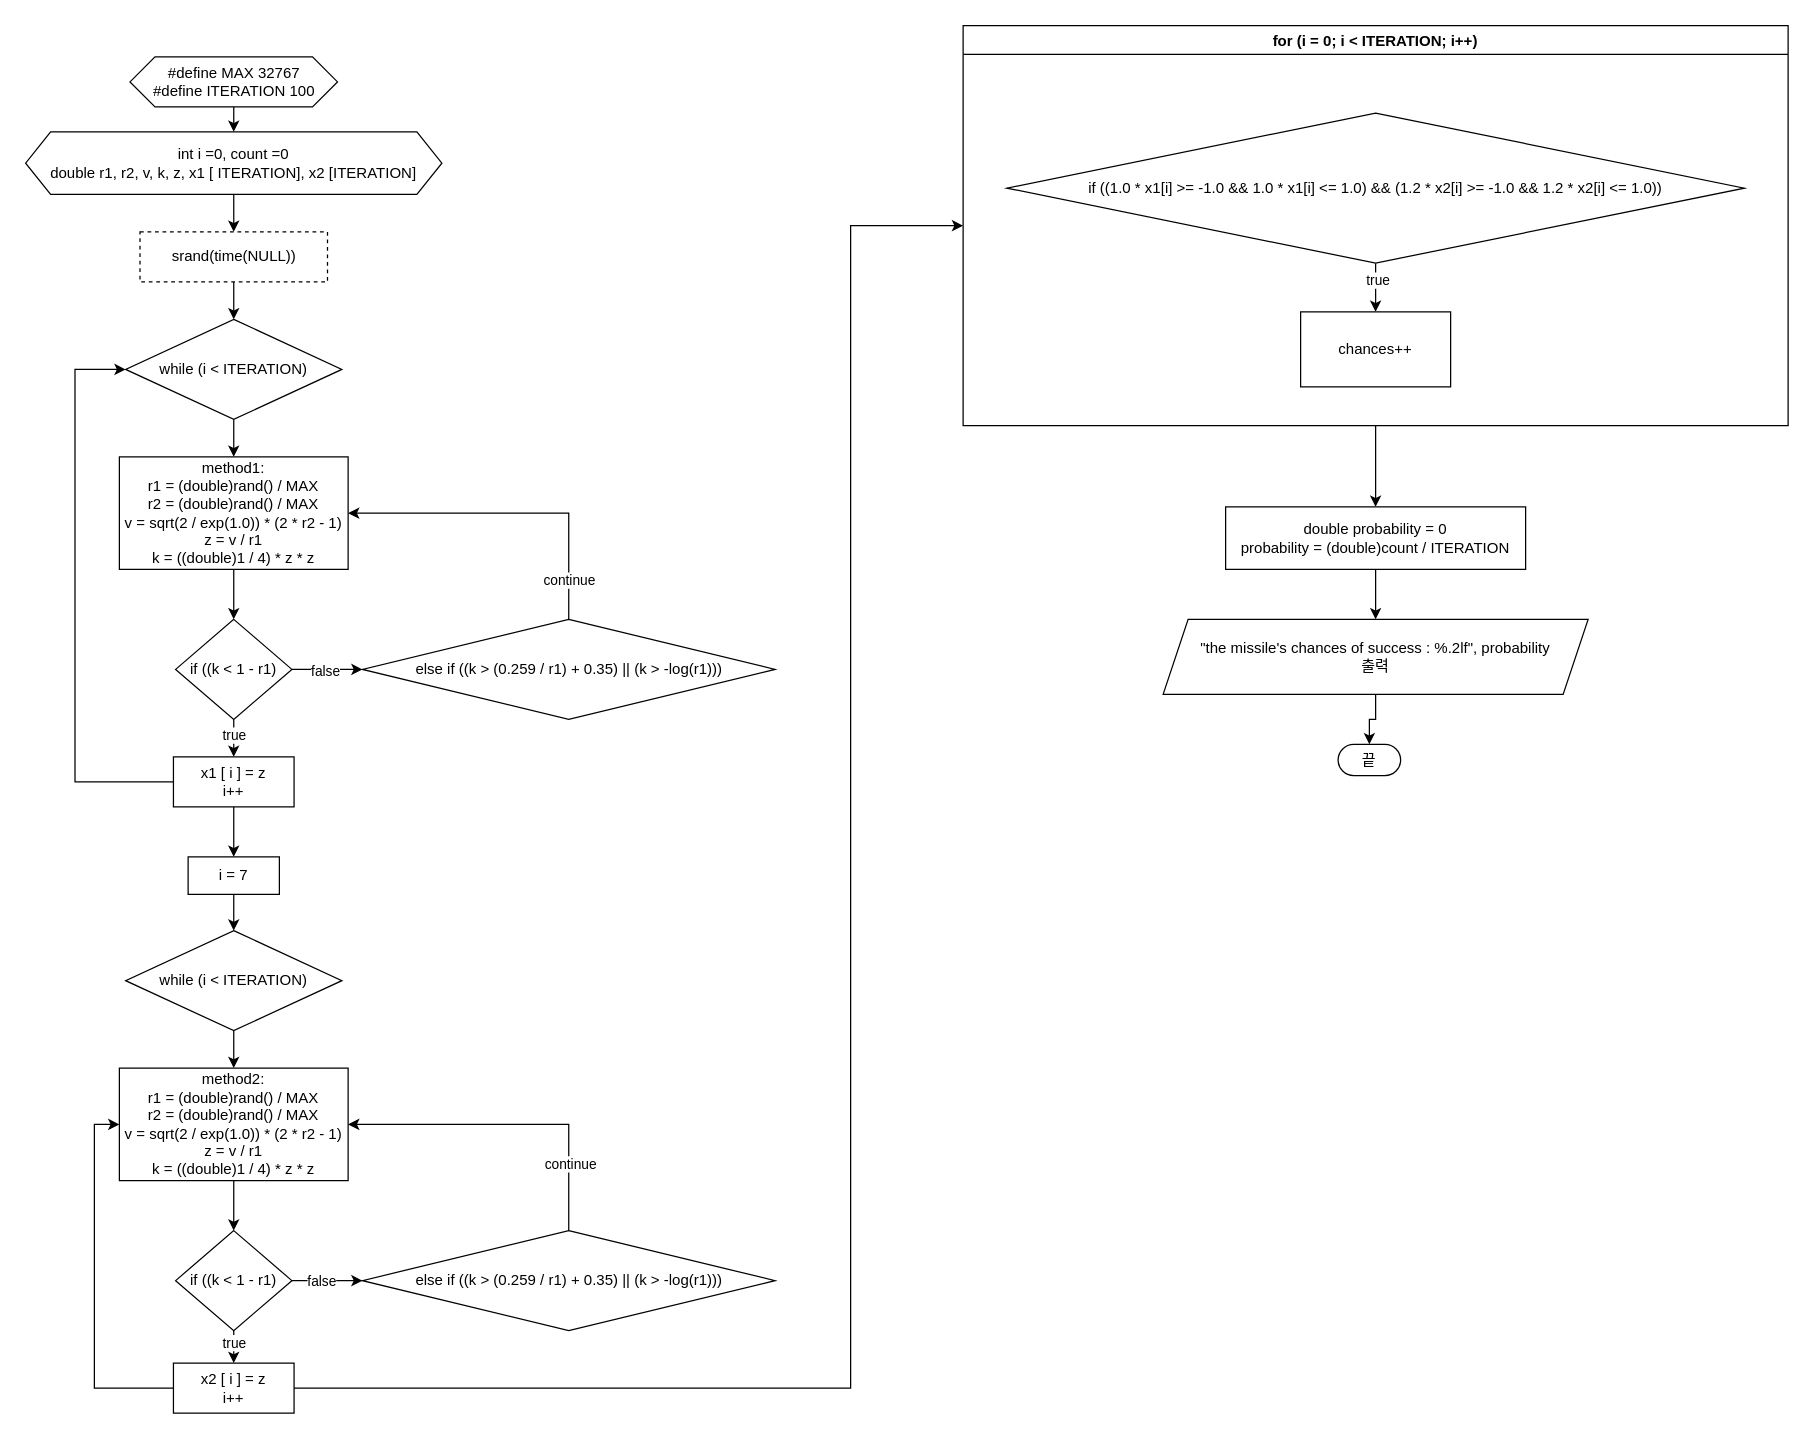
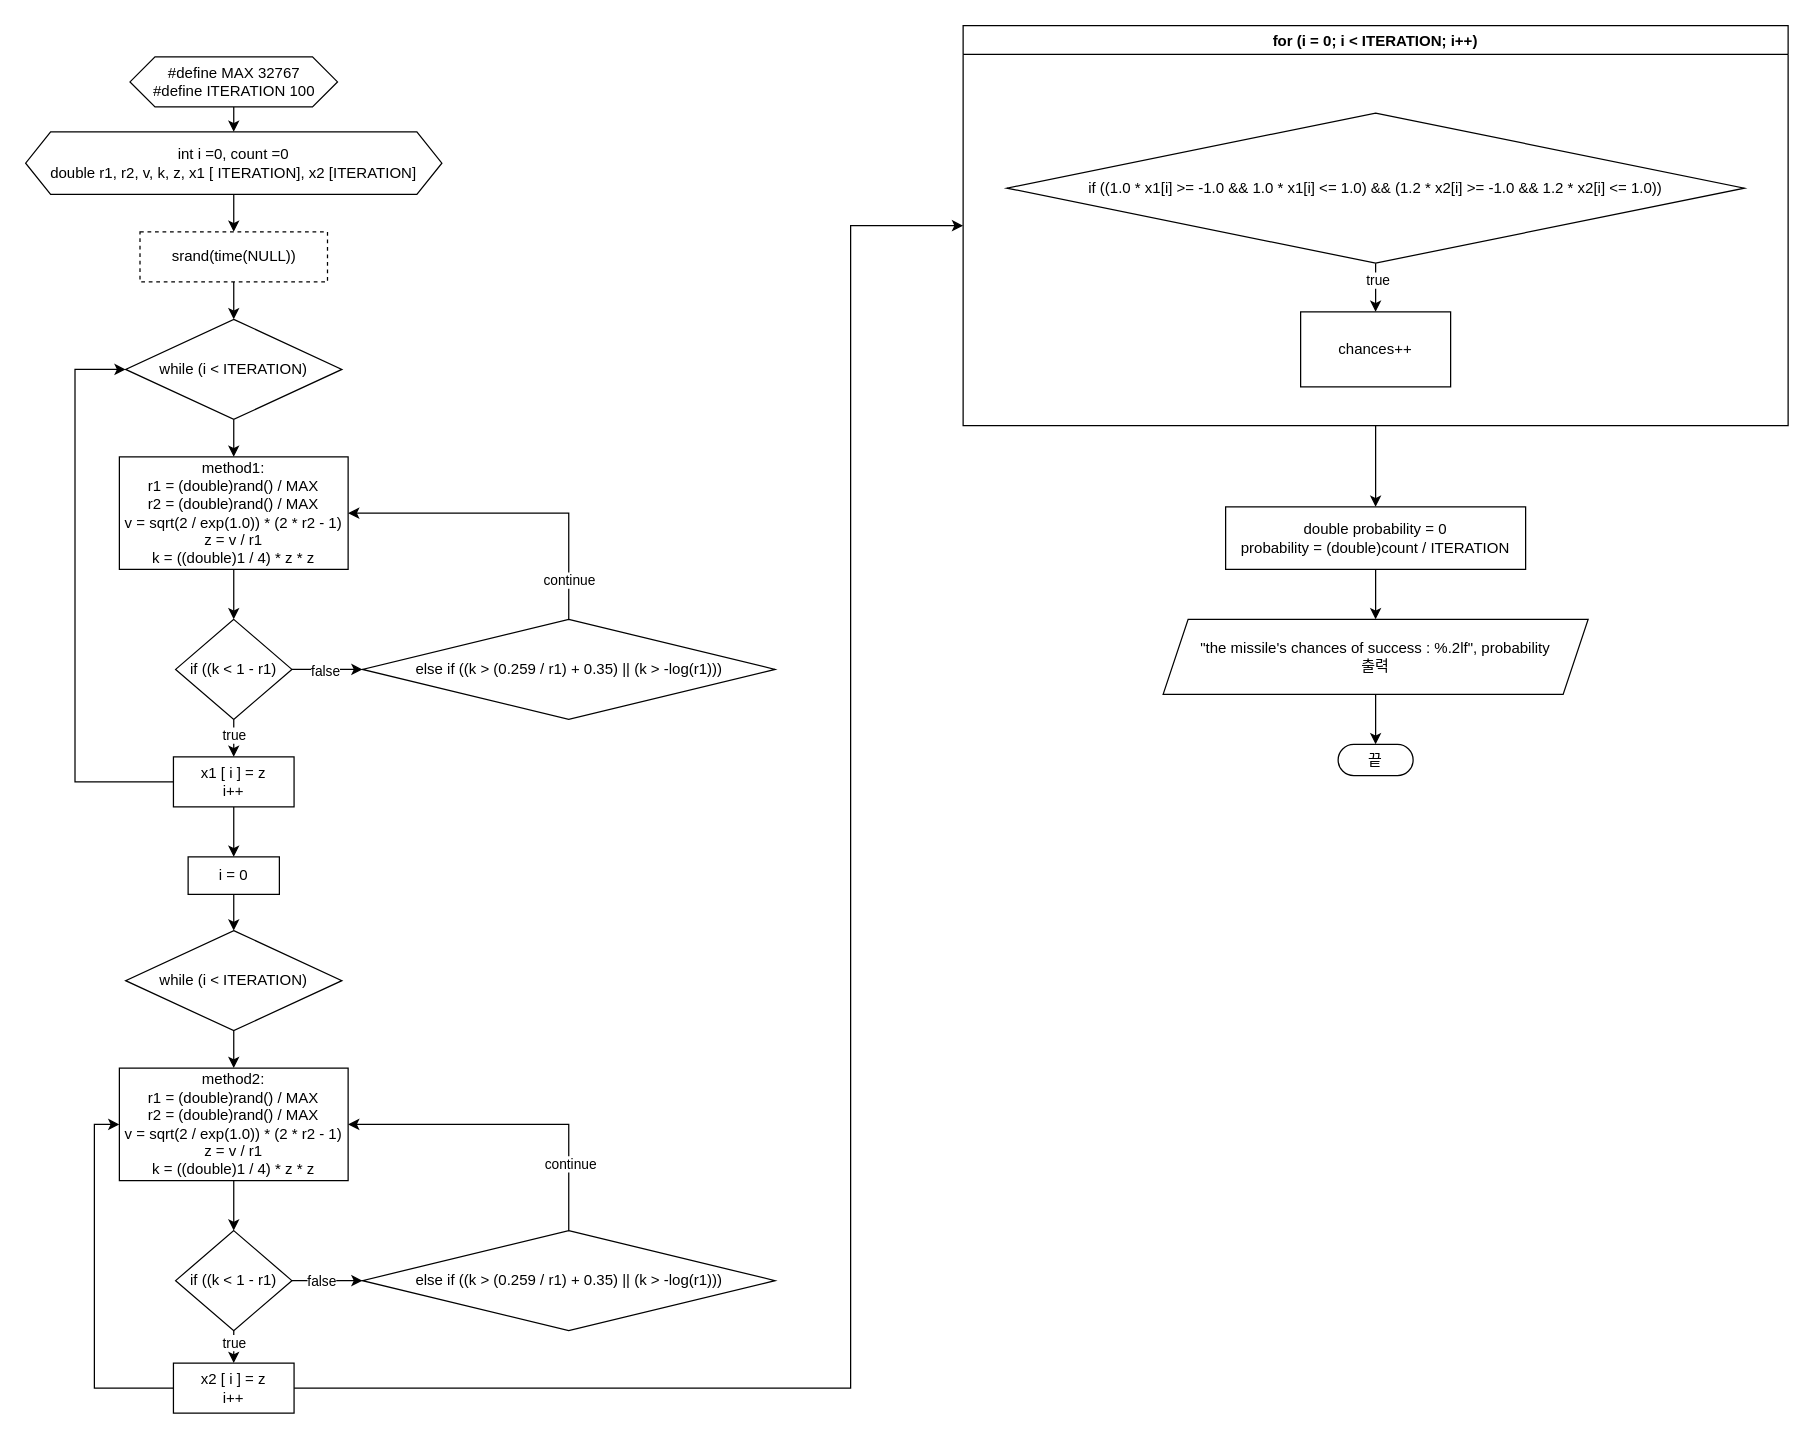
(1369, 760) -> (1376, 760)
(234, 876) -> (234, 876)
